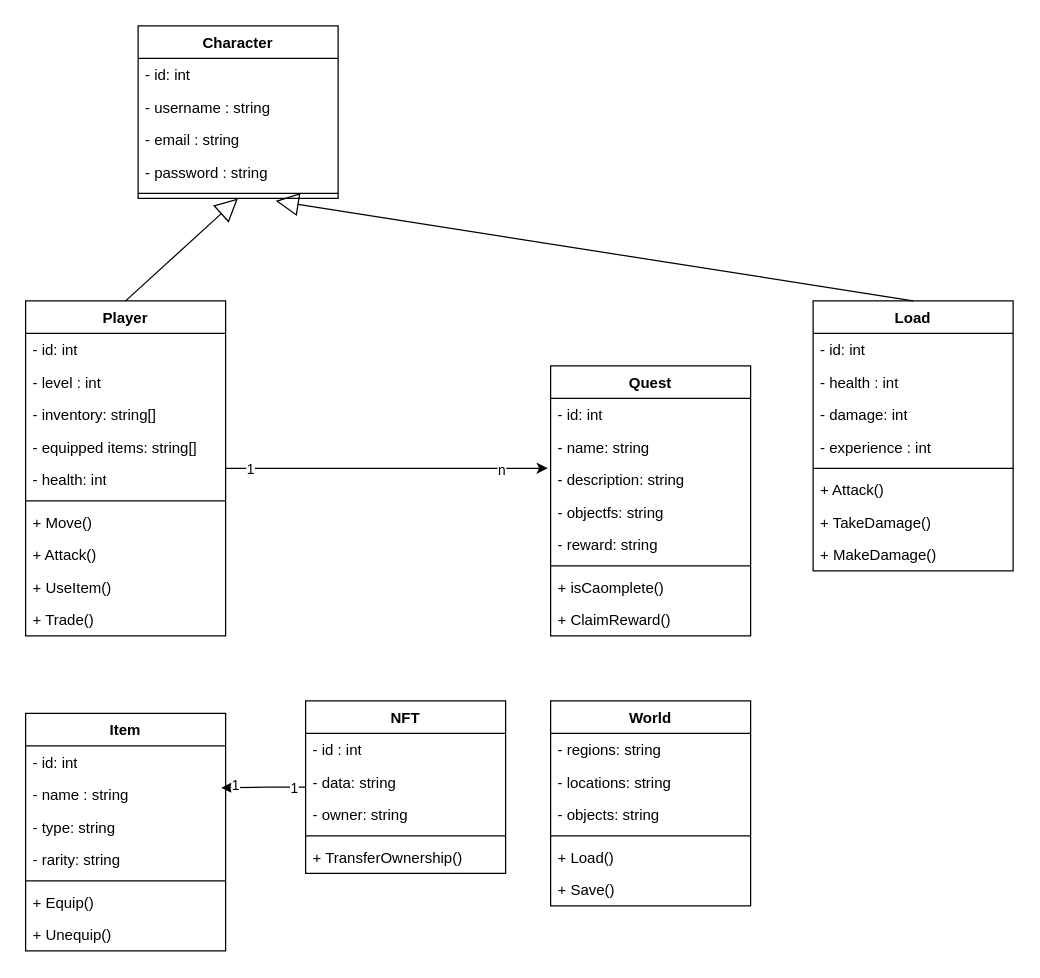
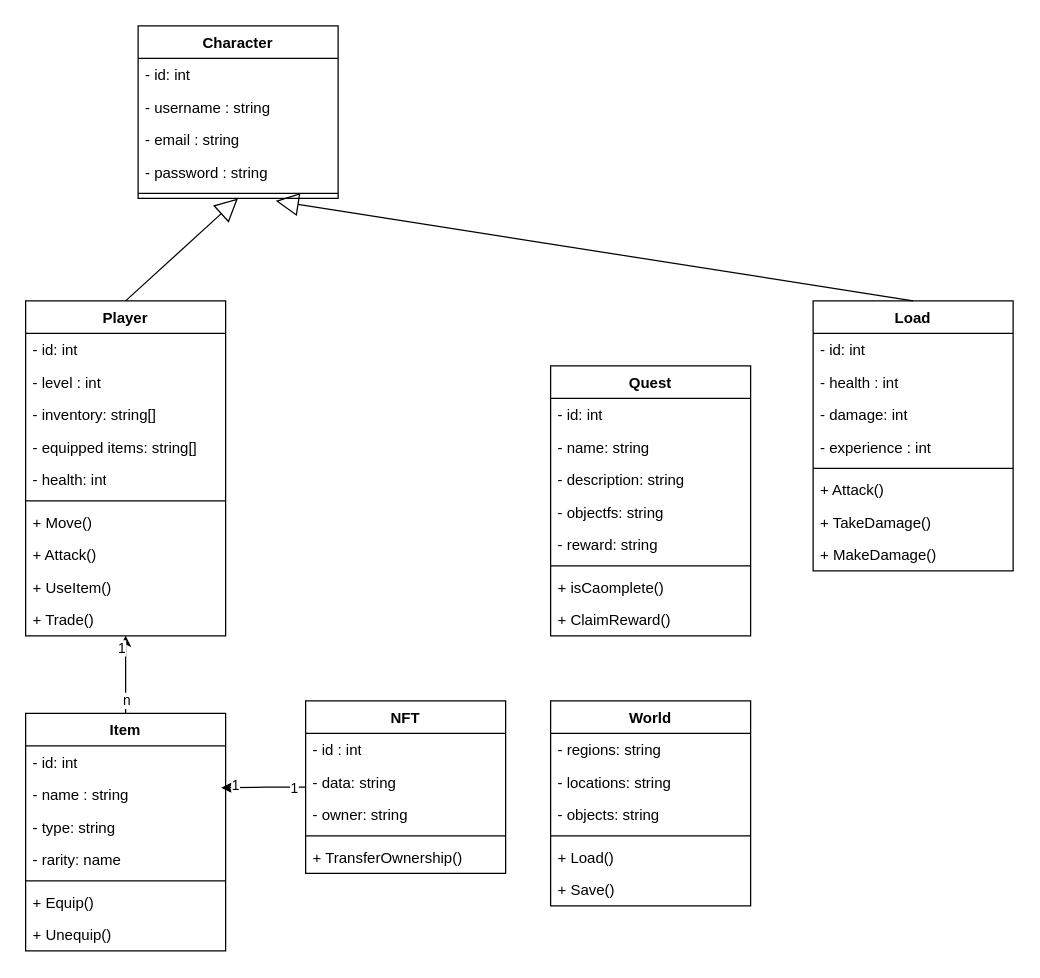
(383, 468) -> none
none -> (126, 679)
(91, 861) -> (84, 861)
